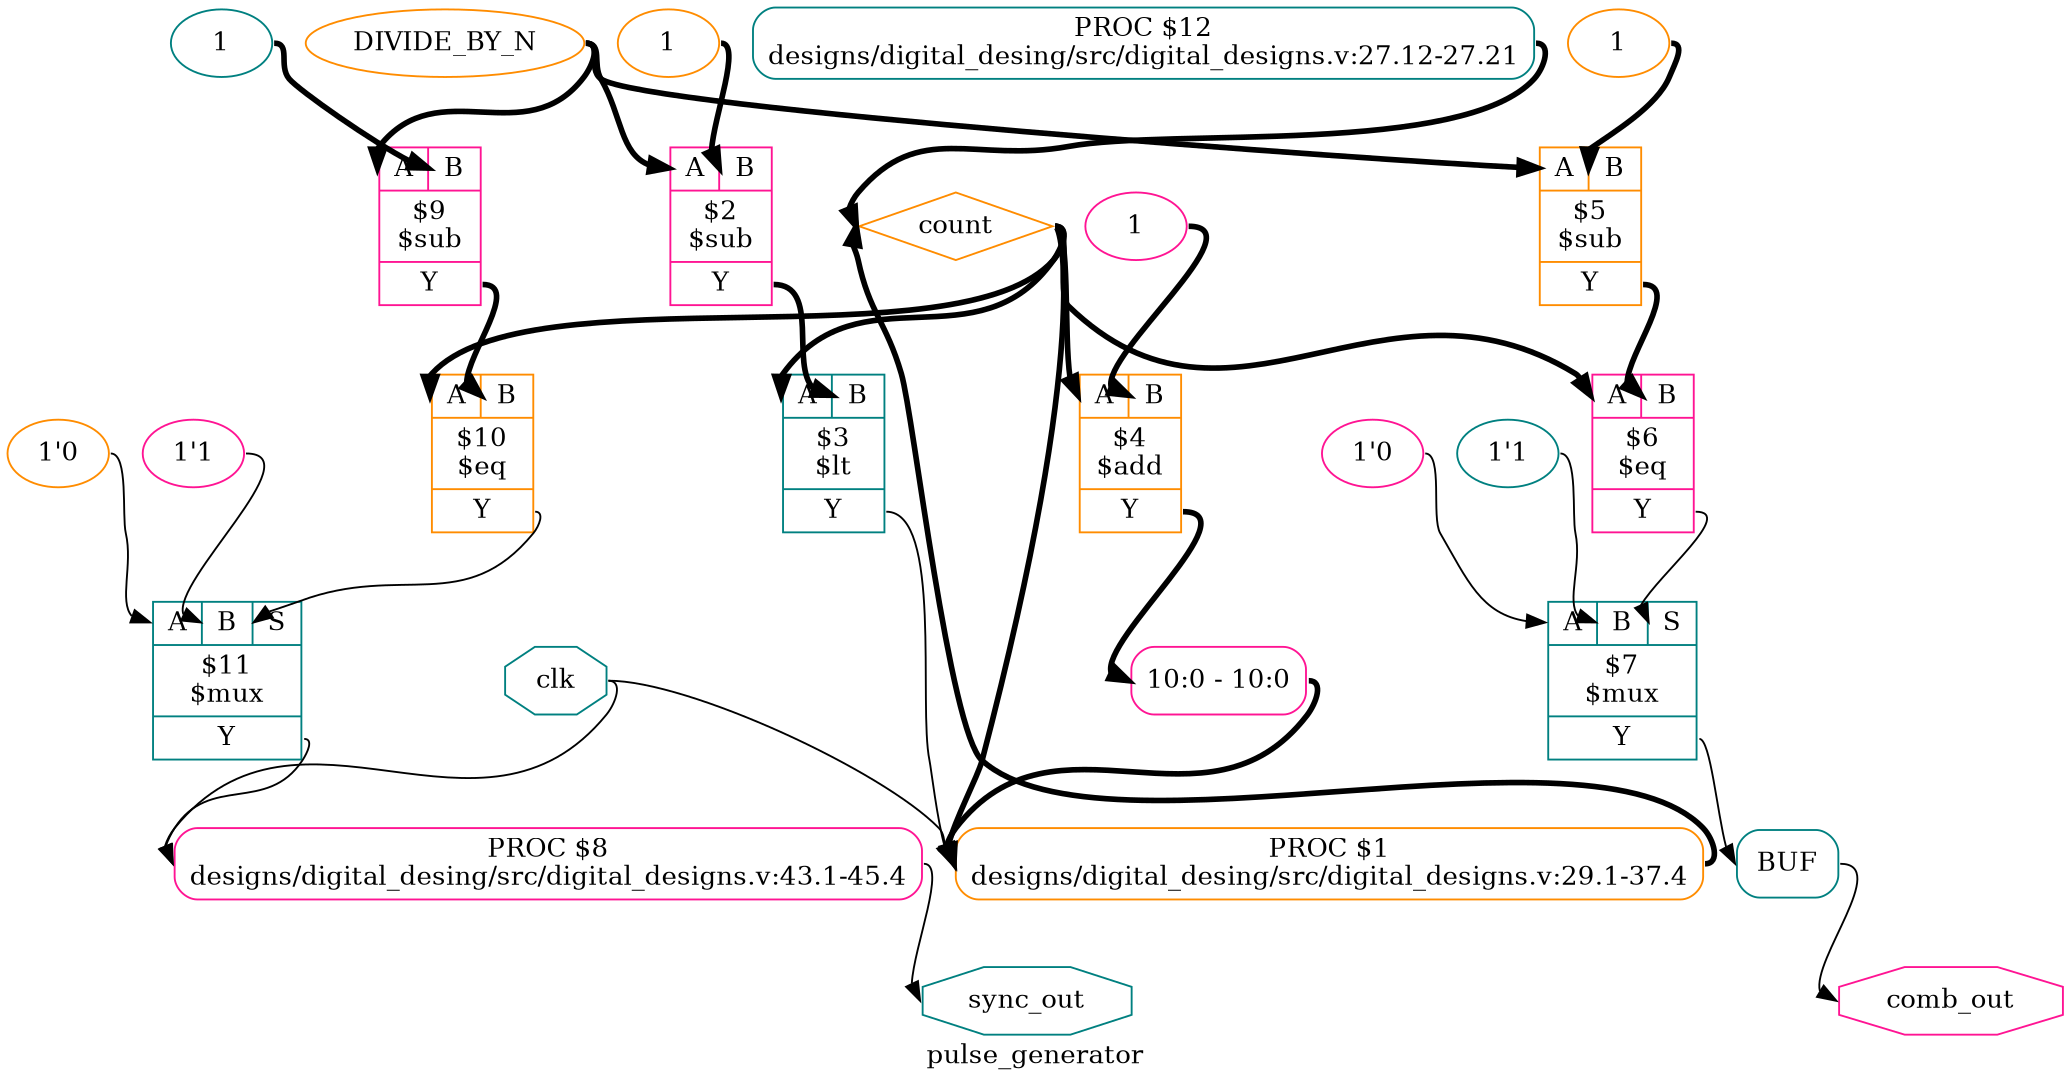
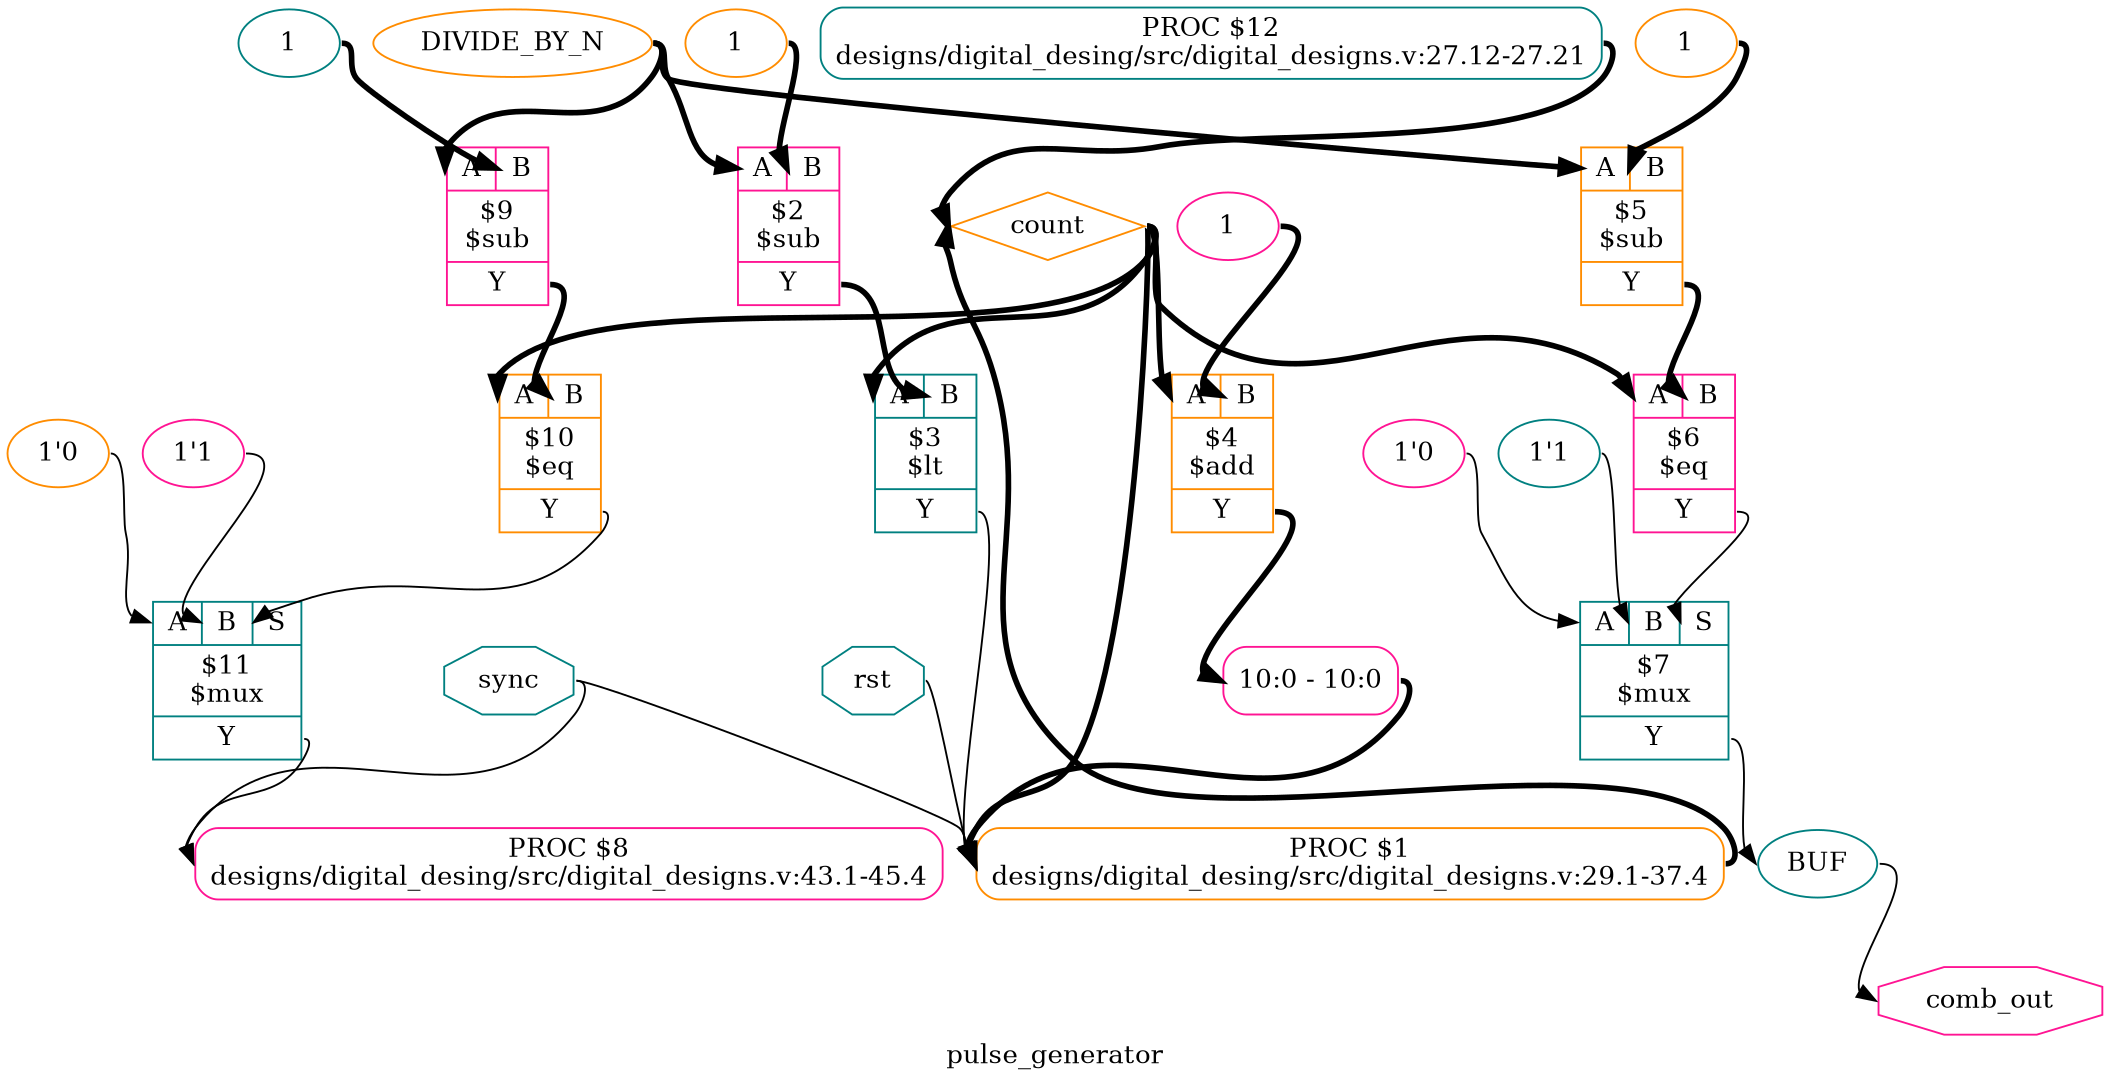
(556, 681) -> (509, 681)
none -> (873, 681)
(1788, 864) -> (1818, 864)
(1027, 1001) -> none
